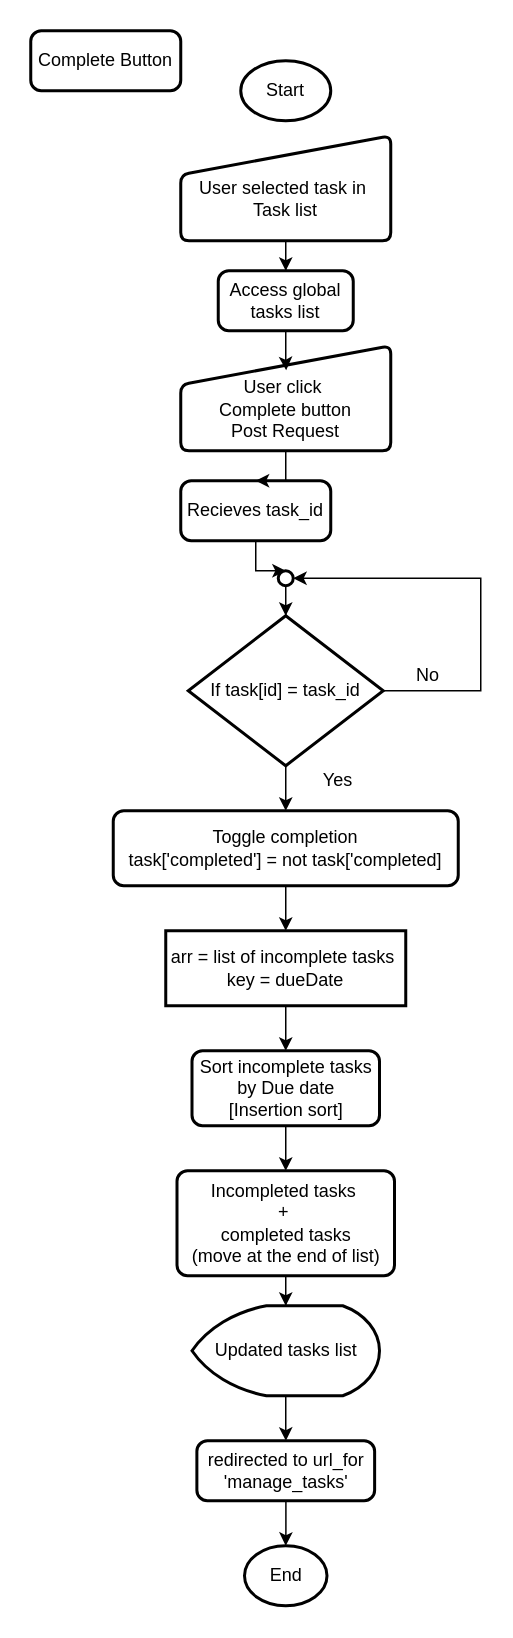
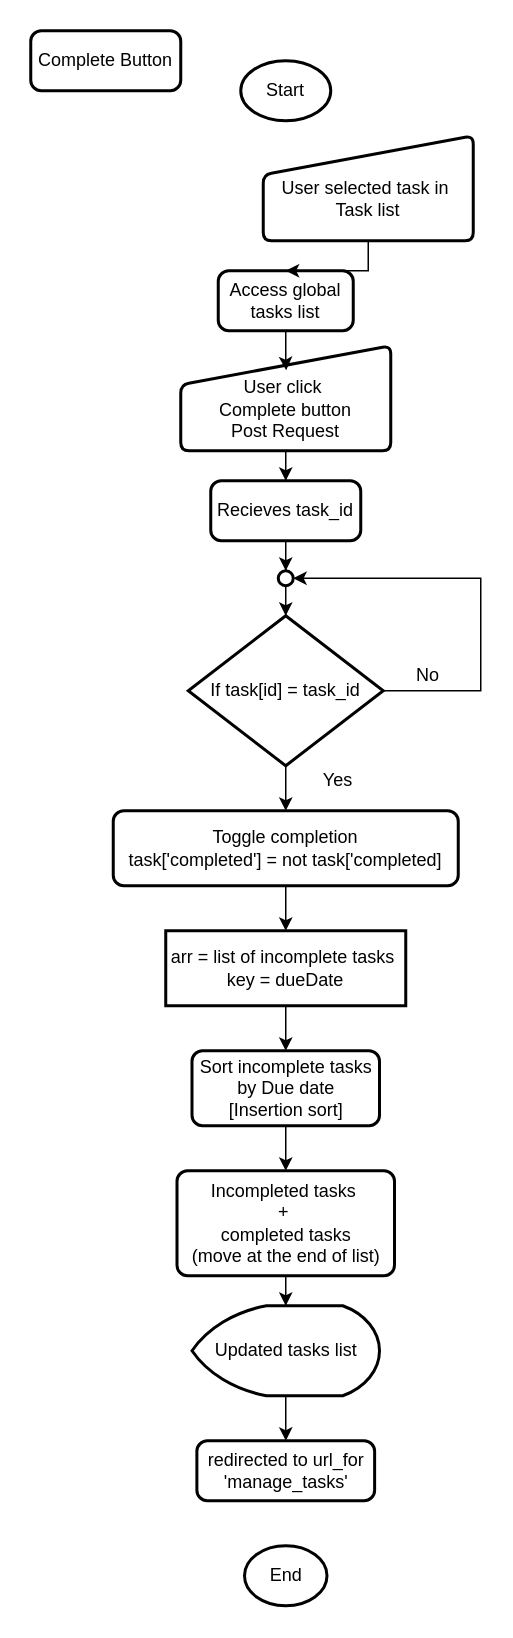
(286, 188) -> (368, 188)
(256, 511) -> (286, 511)
(286, 1518) -> none
